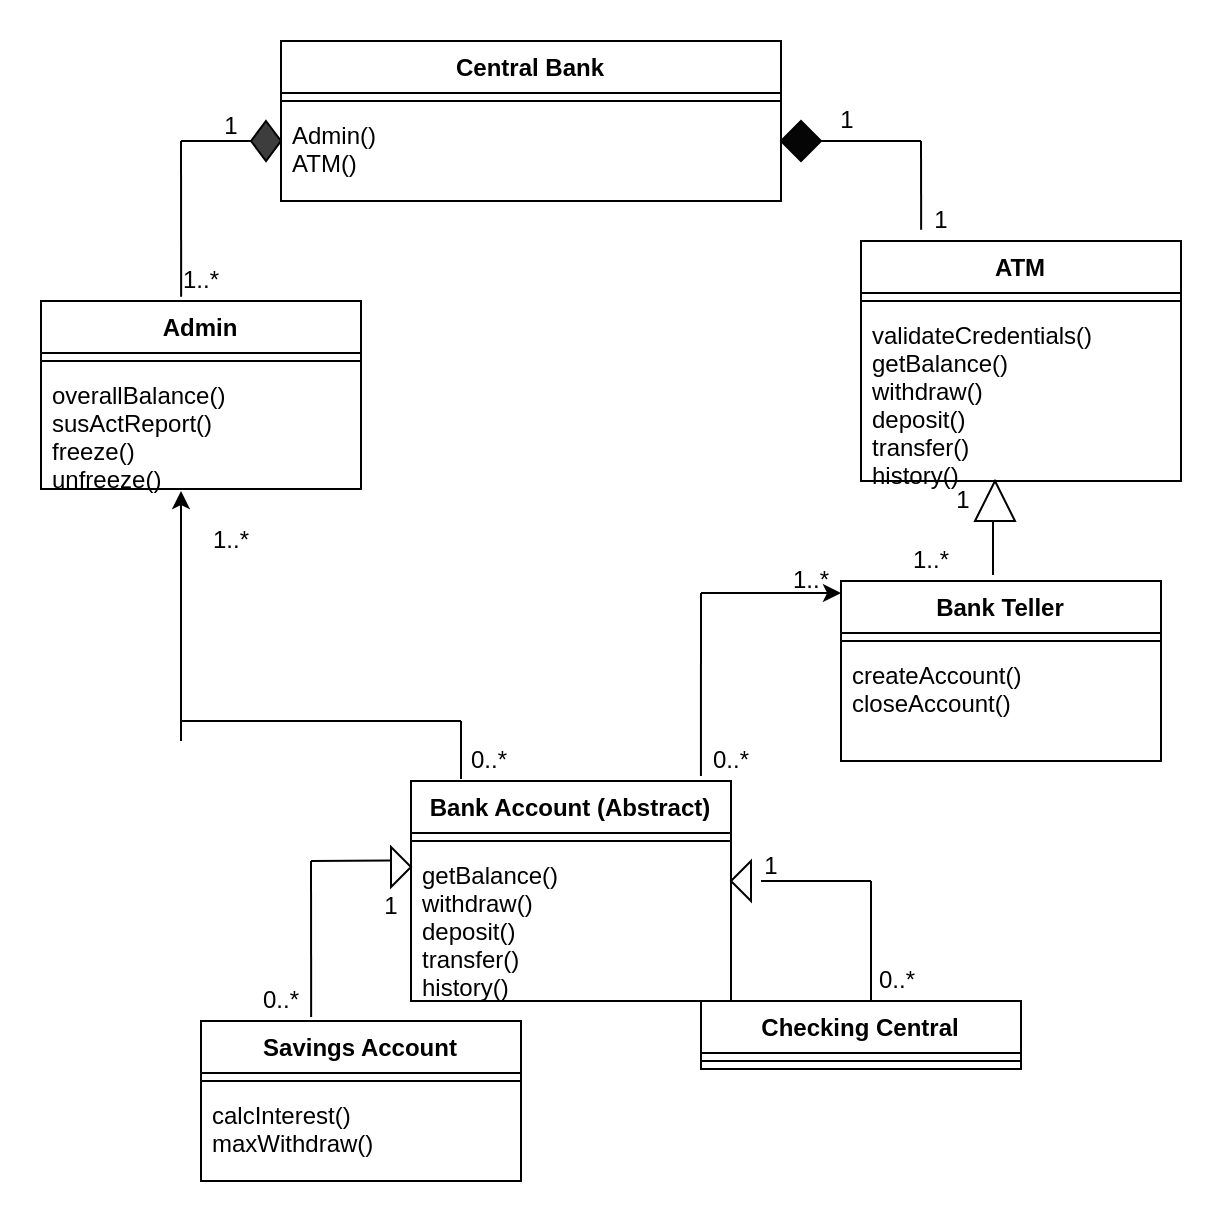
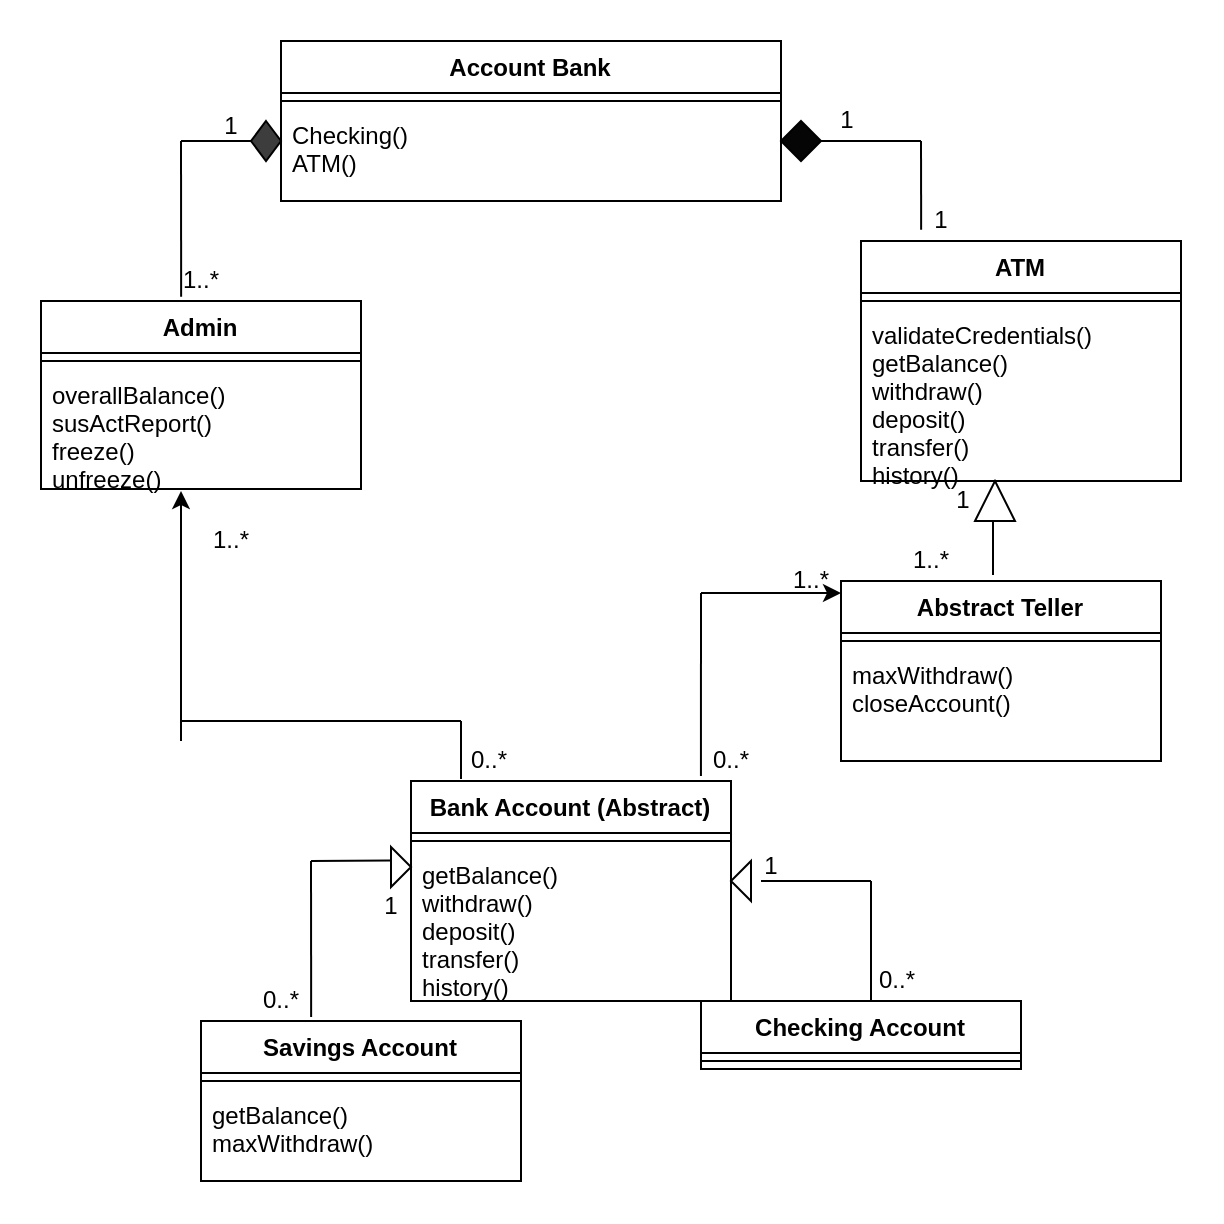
(530, 68) -> (530, 68)
(336, 136) -> (356, 136)
(1000, 608) -> (1000, 608)
(953, 676) -> (936, 676)
(860, 1028) -> (860, 1028)
(303, 1116) -> (290, 1116)
